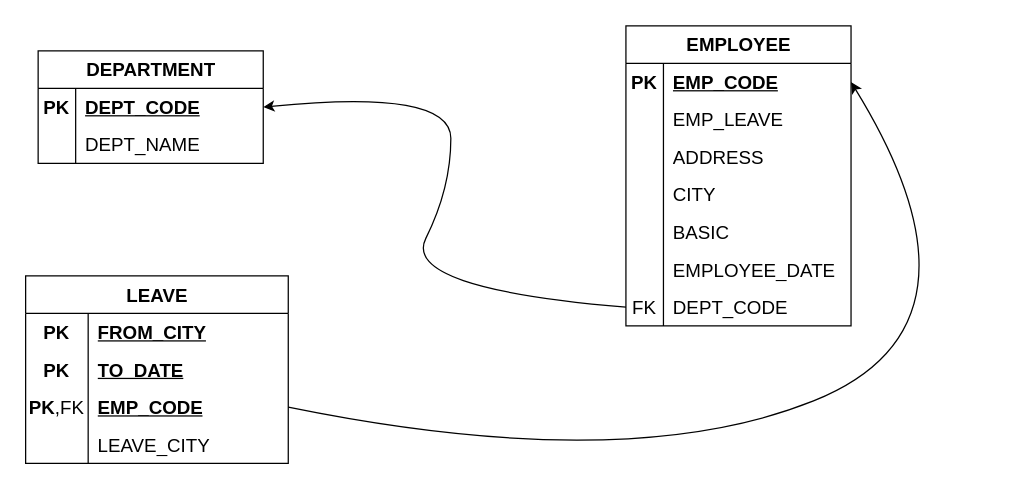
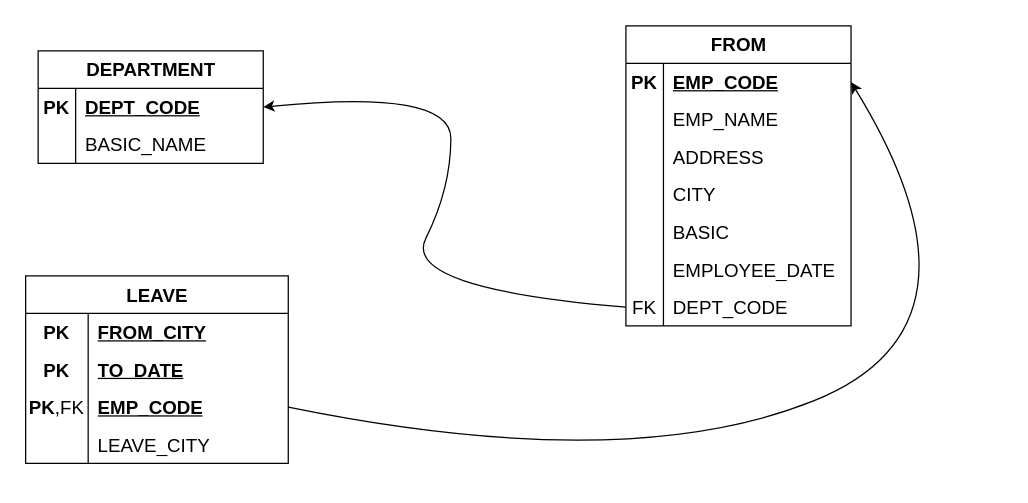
(739, 44) -> (739, 44)
(720, 119) -> (715, 119)
(133, 144) -> (138, 144)
